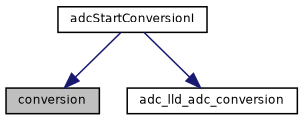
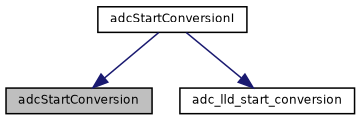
(53, 101) -> (79, 101)
(212, 101) -> (267, 101)
